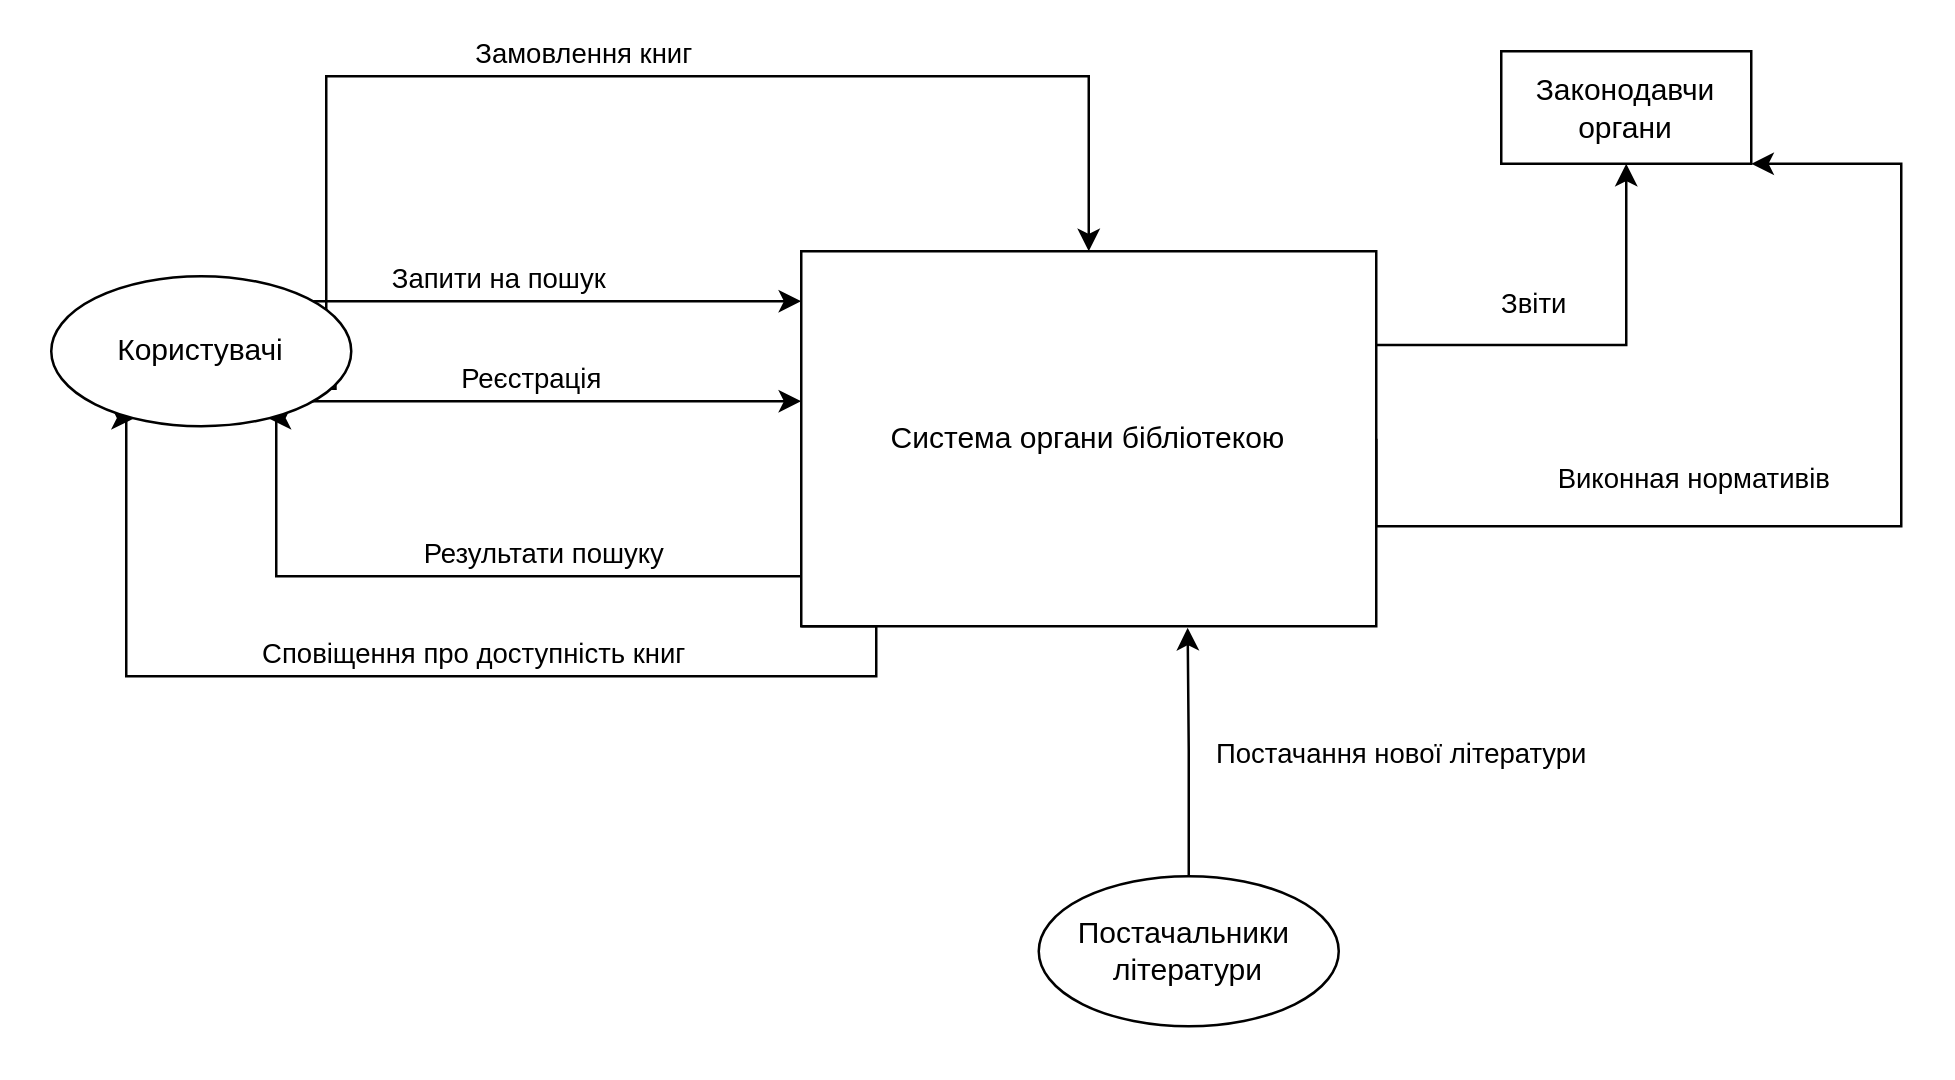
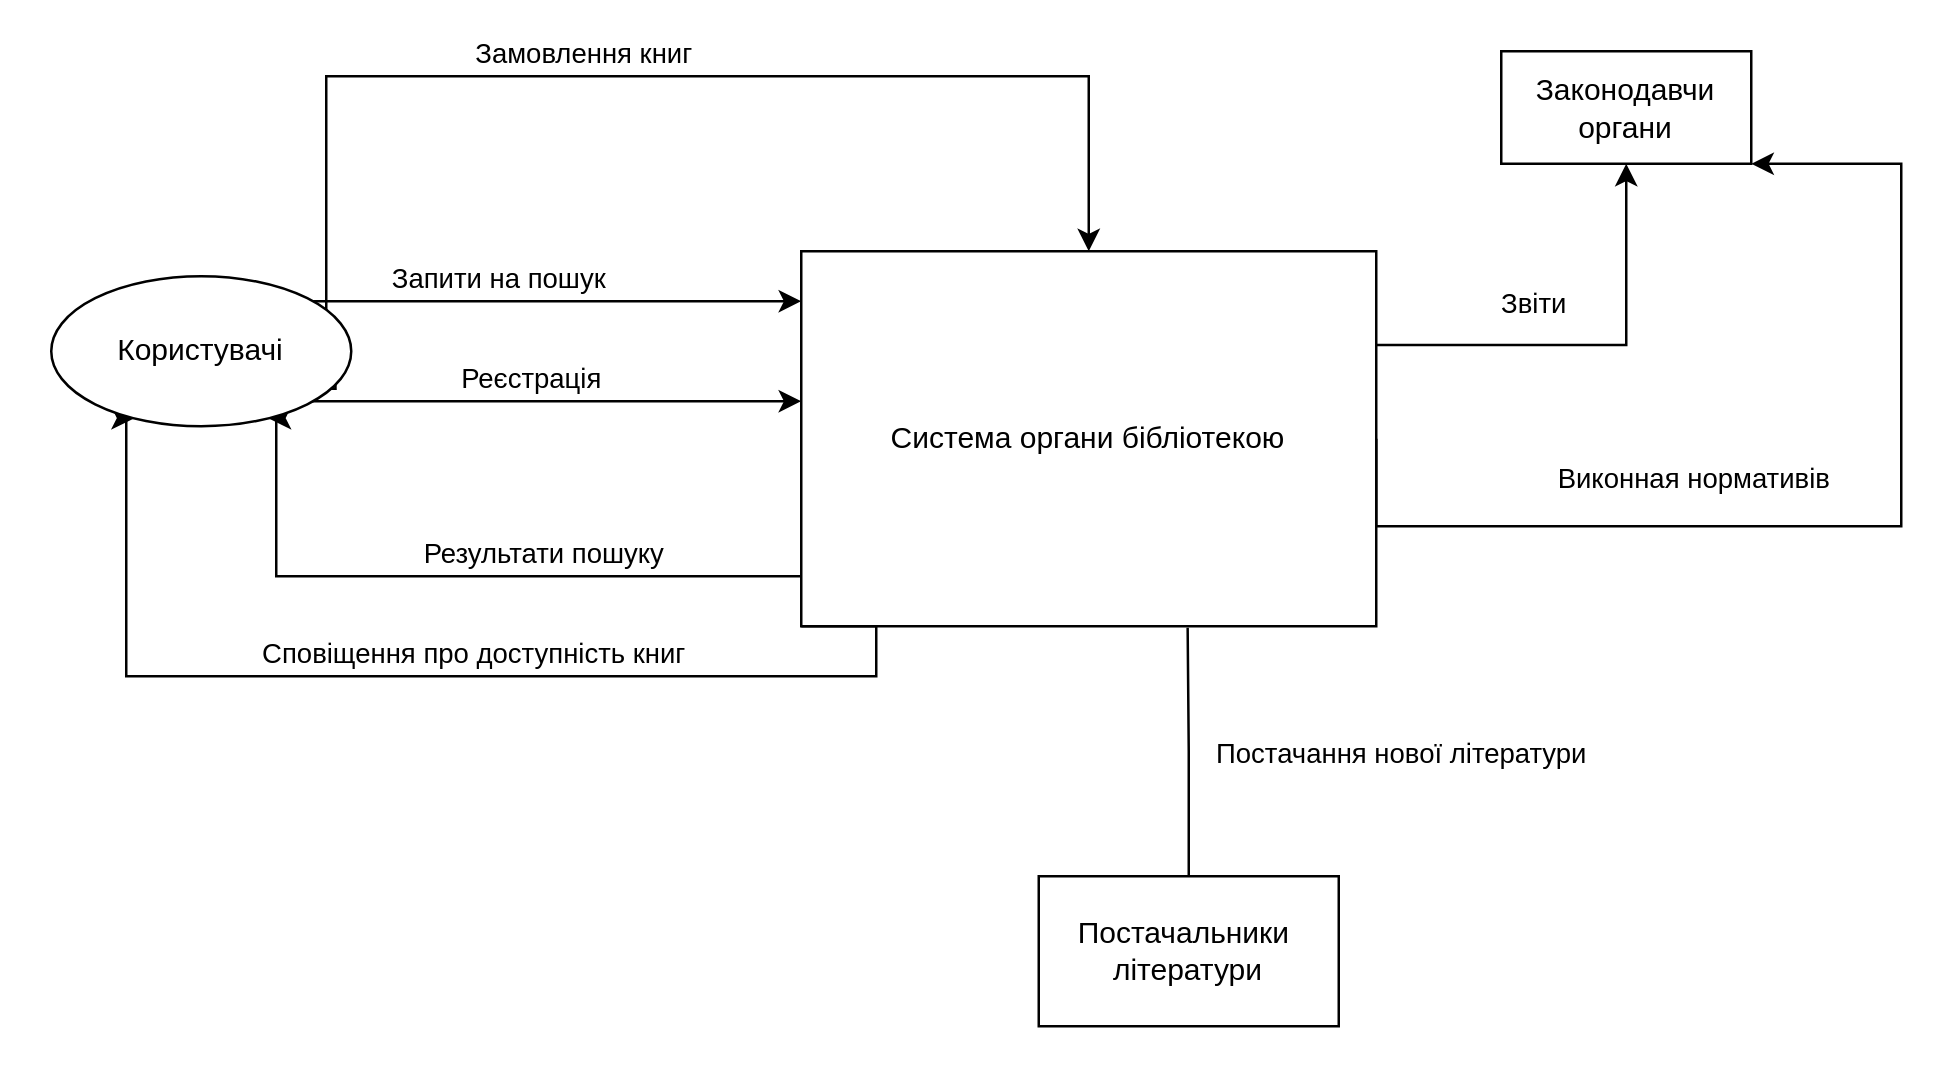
(1188, 646) -> (1188, 638)
(1189, 951) -> (1189, 951)
